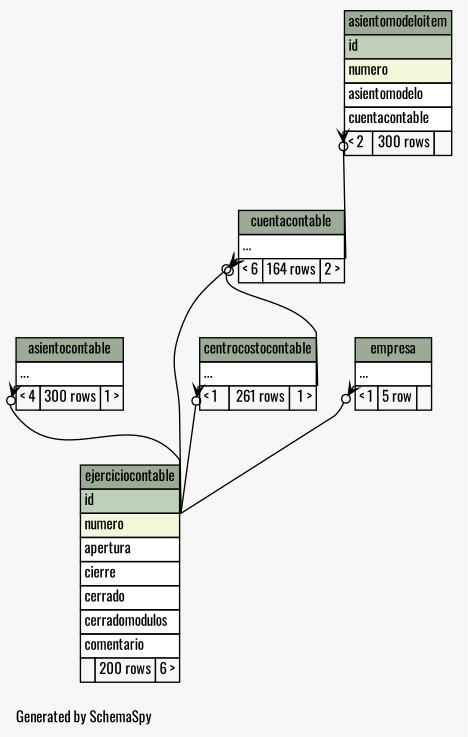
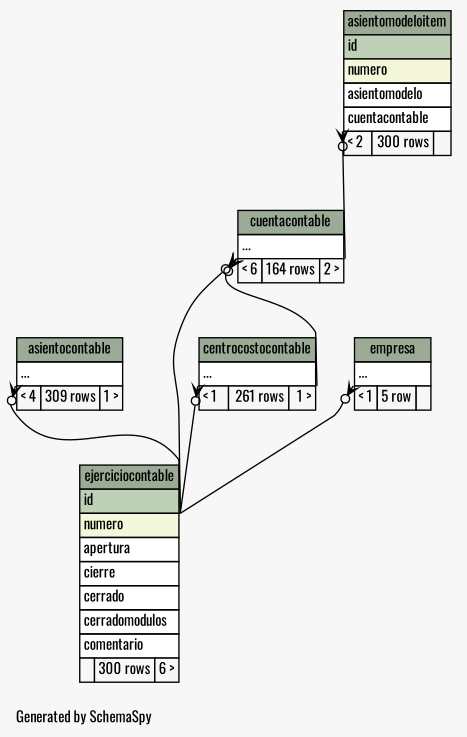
(70, 397) -> (70, 397)
(125, 669) -> (125, 669)
